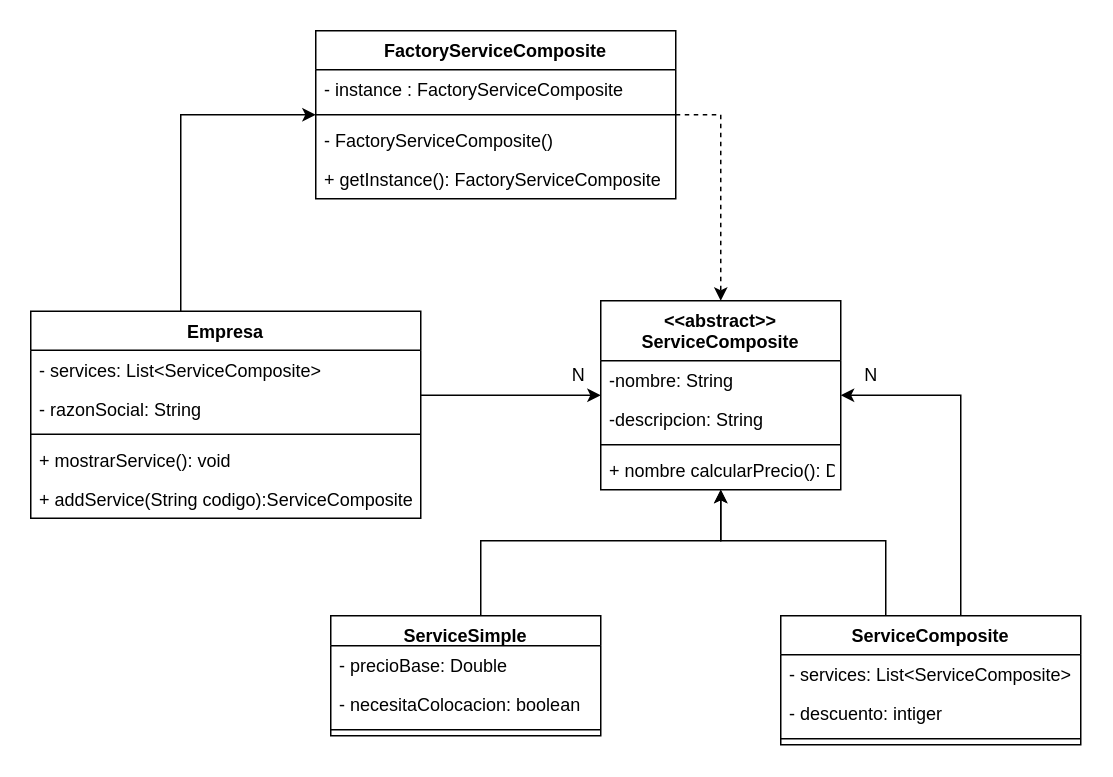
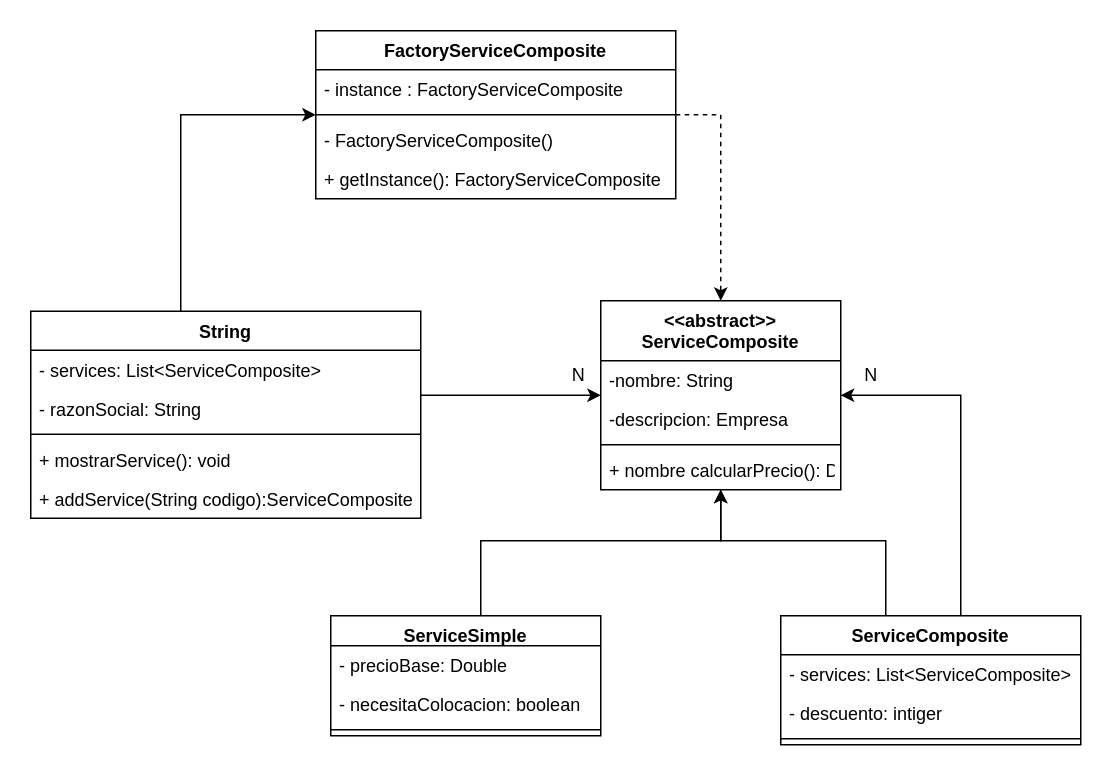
(225, 332) -> (225, 332)
(698, 420) -> (705, 420)
